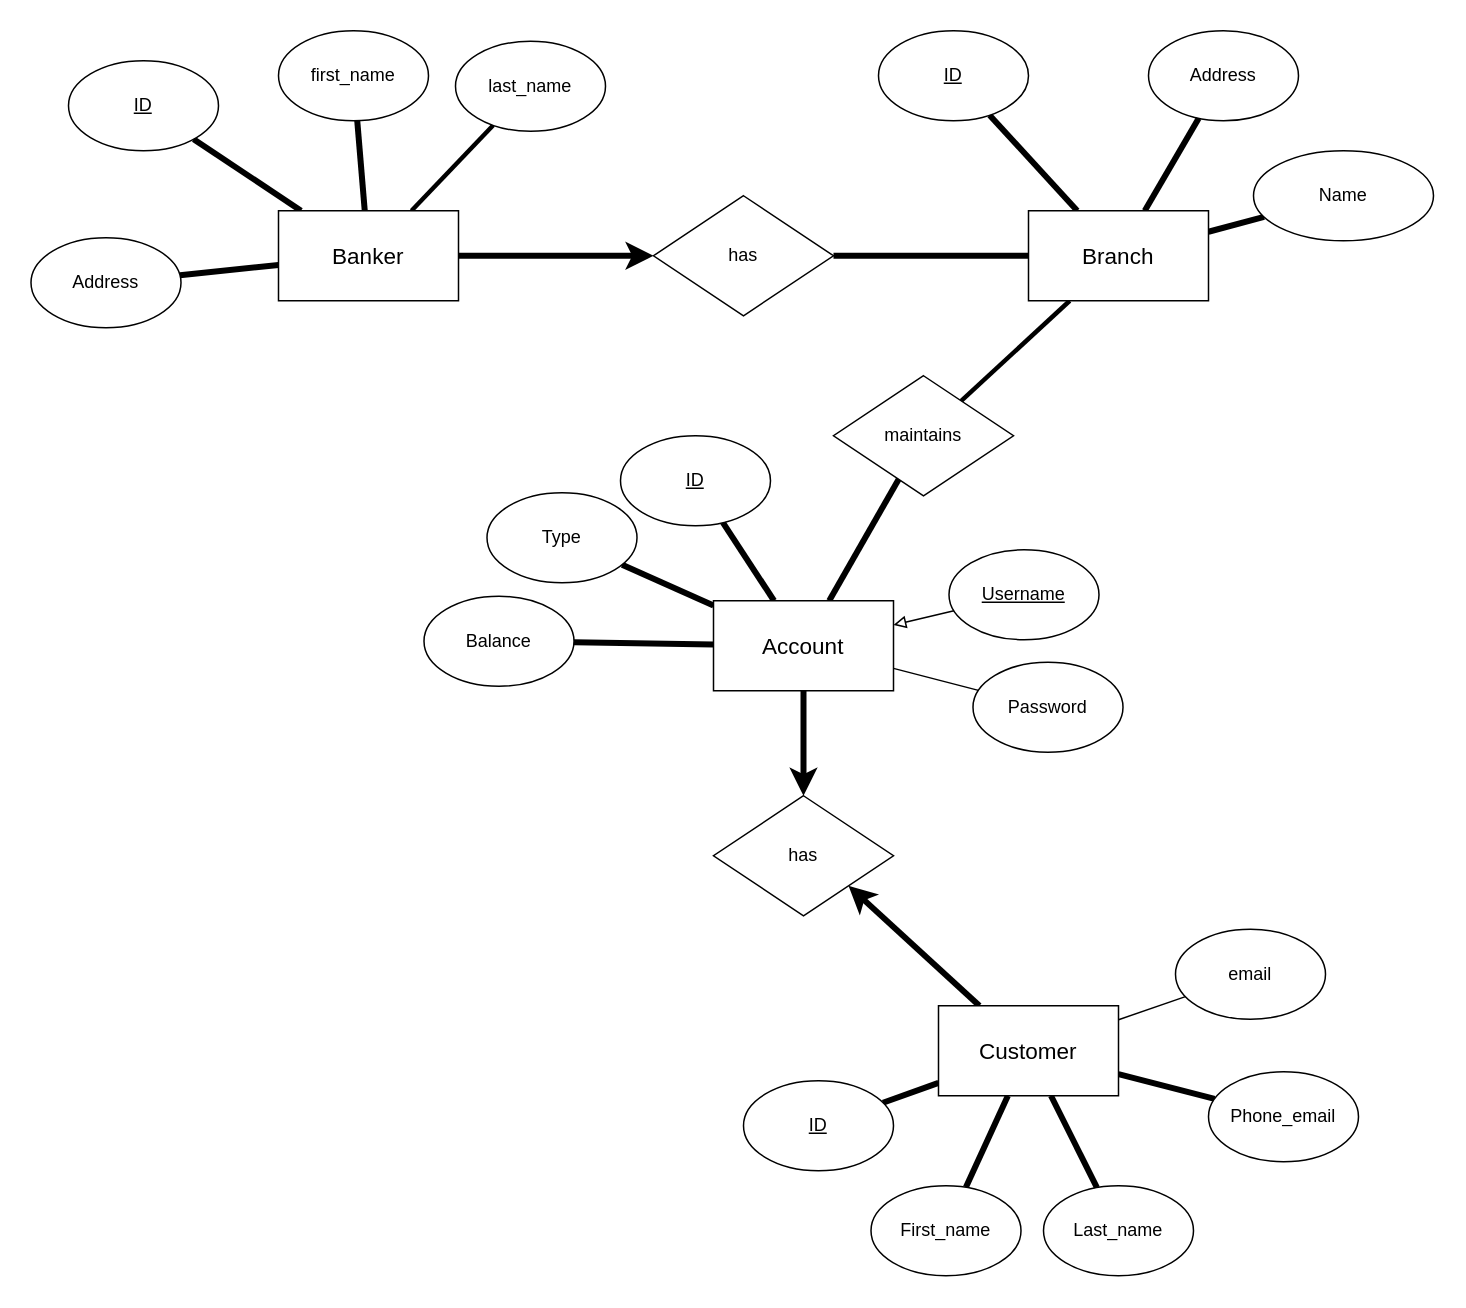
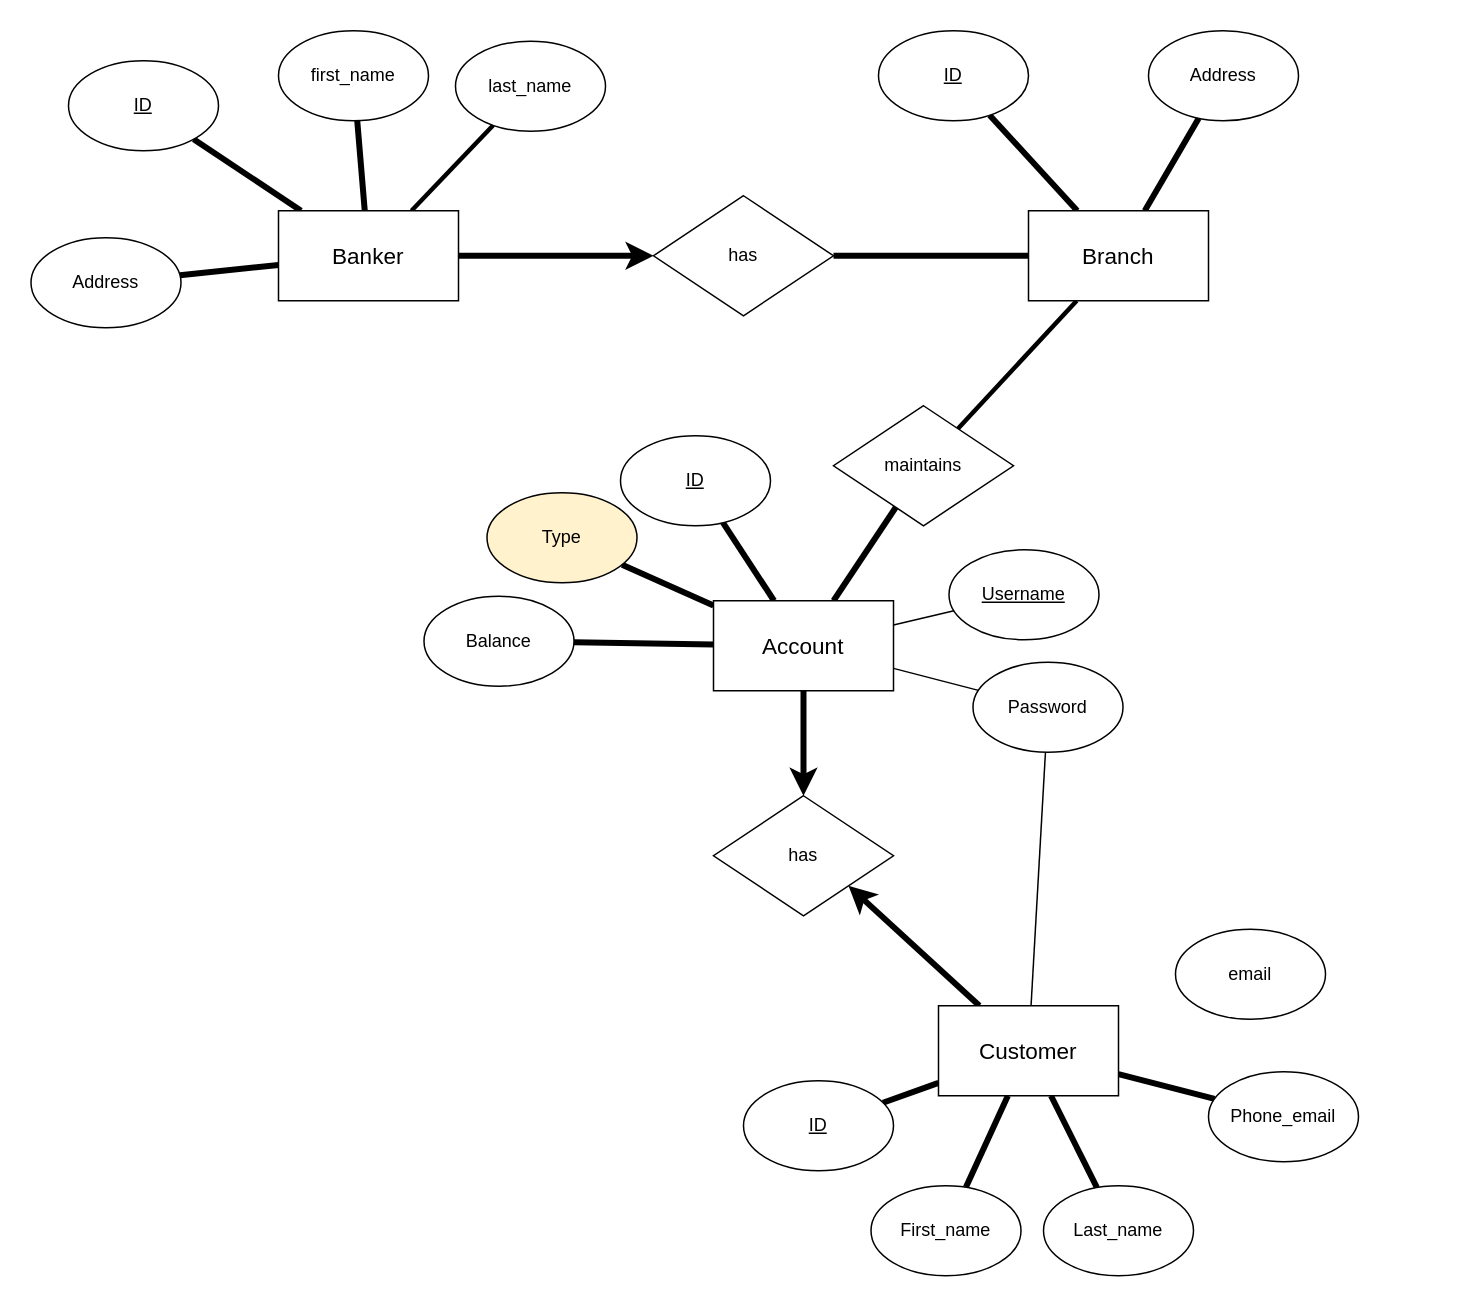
(1343, 196) -> none
(1236, 224) -> none
(923, 436) -> (923, 466)
(562, 538) -> (562, 538)
(906, 622) -> (901, 623)
(1152, 1008) -> (1038, 879)
